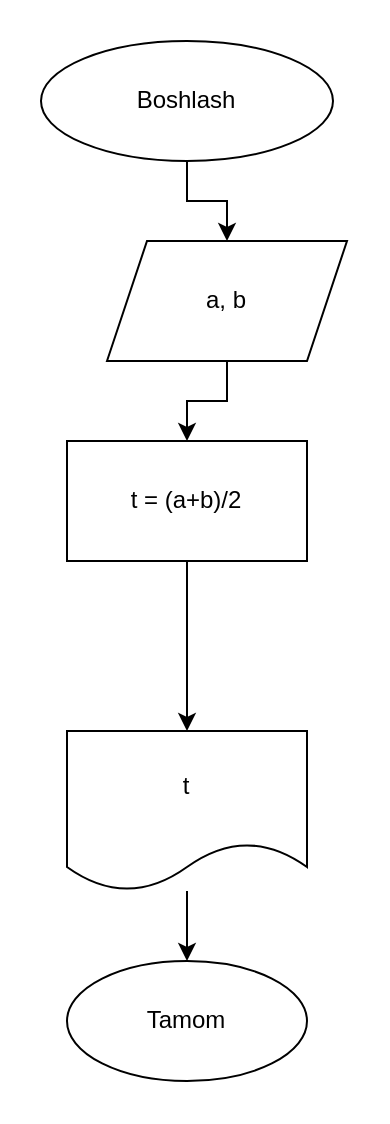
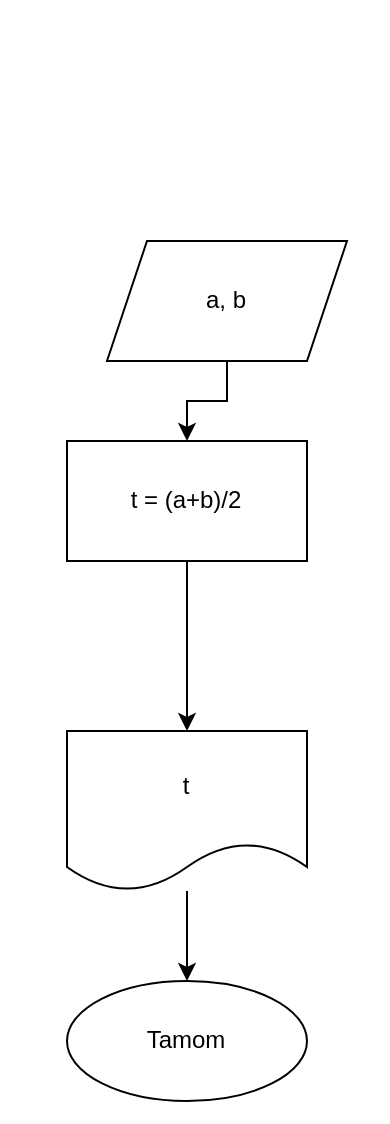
(187, 101) -> none
(200, 201) -> none
(187, 1021) -> (187, 1041)
